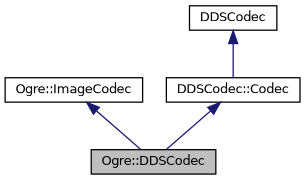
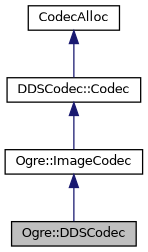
(233, 18) -> (74, 18)
(188, 130) -> (74, 133)
